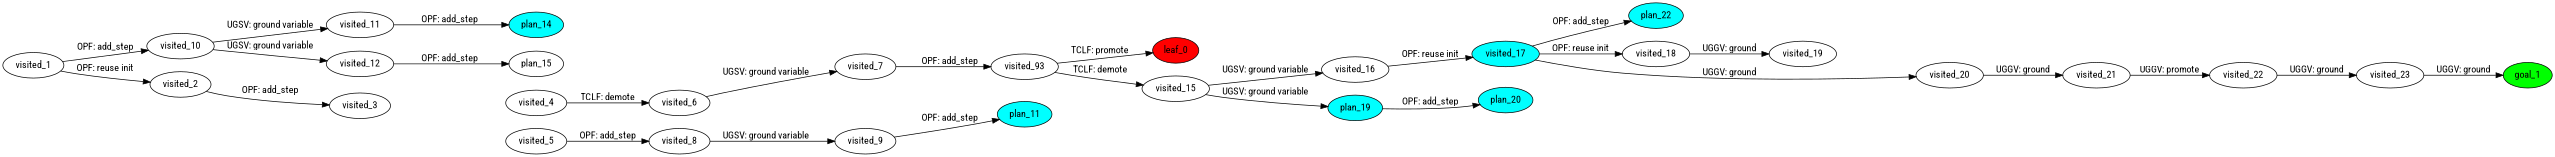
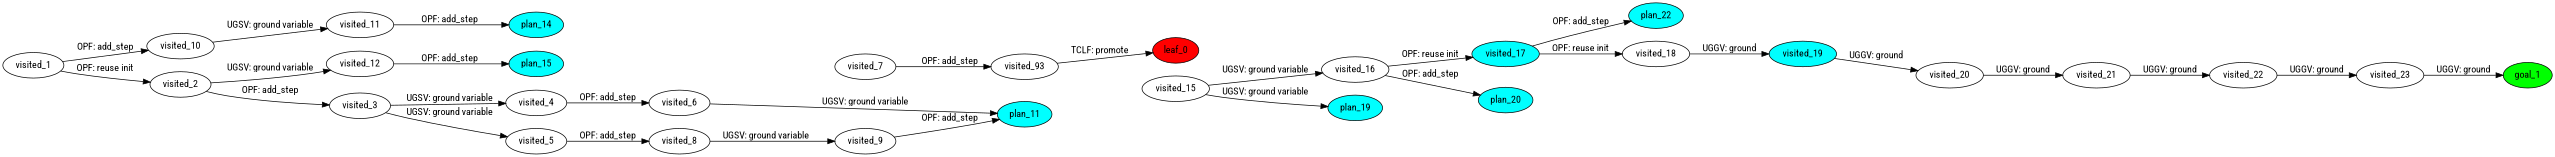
(1803, 54) -> (1803, 54)
(266, 55) -> (267, 78)
(536, 64) -> (536, 64)
(2170, 70) -> (2170, 70)
(1722, 78) -> (1873, 64)
(1095, 79) -> none
(768, 84) -> (850, 109)
(608, 98) -> (608, 98)
none -> (445, 104)
(1428, 109) -> (1429, 85)
none -> (443, 125)
